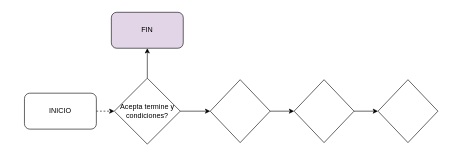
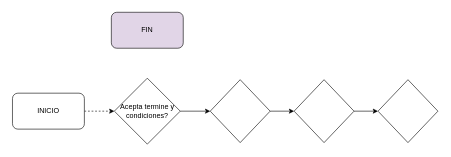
(147, 53) -> none
(60, 111) -> (48, 111)
